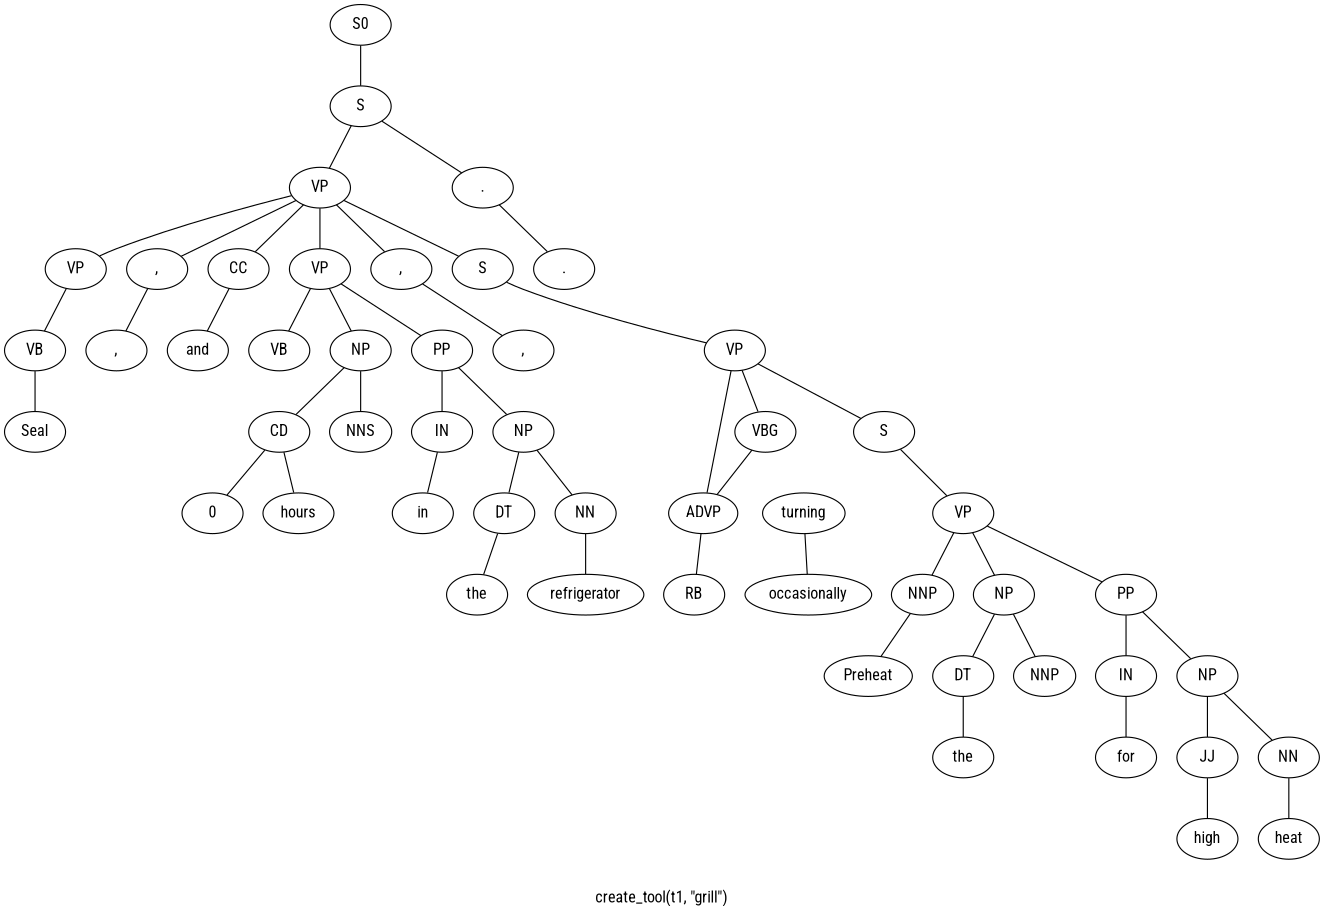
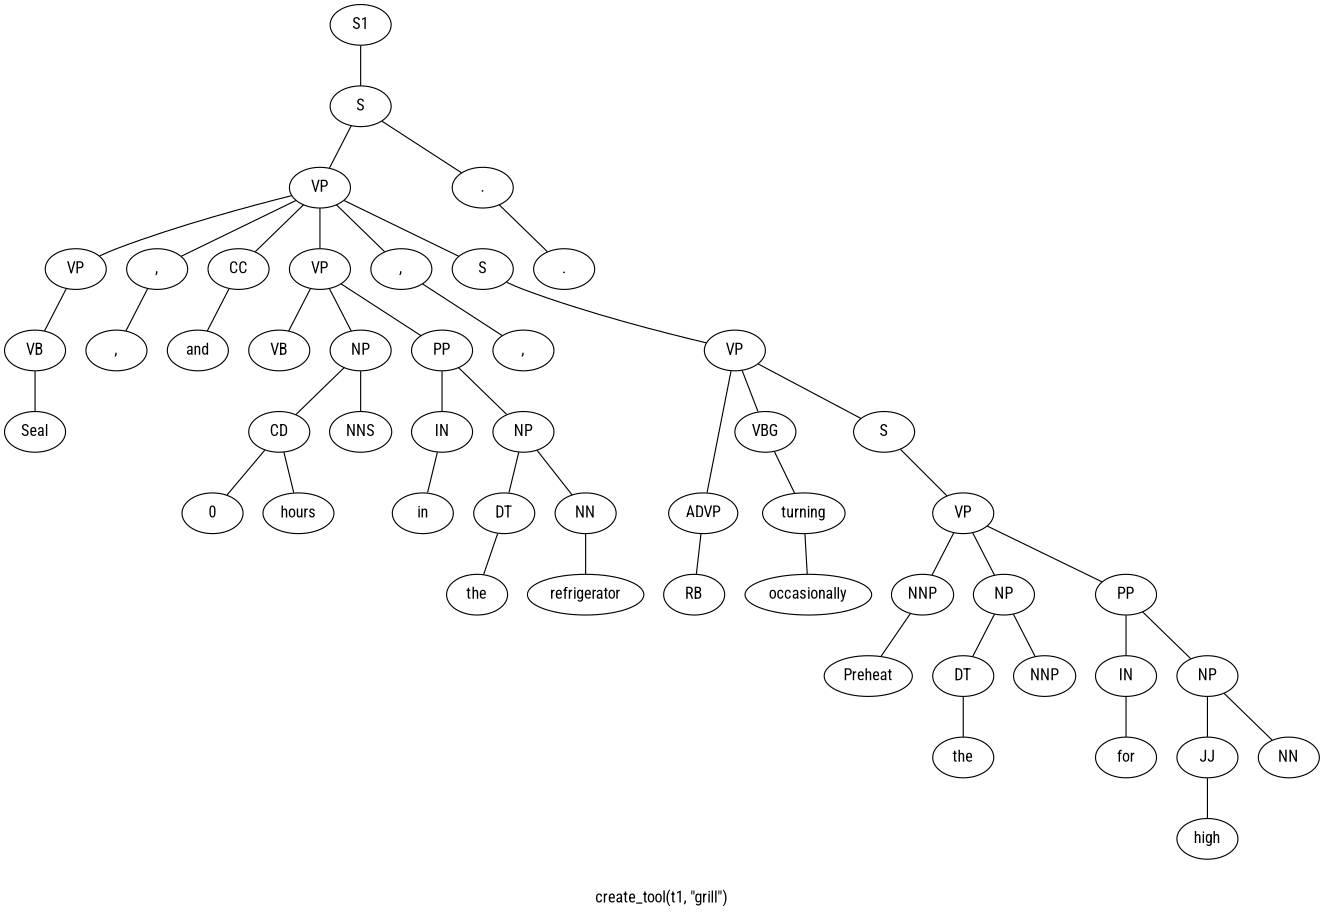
(361, 25) -> (361, 25)
(734, 472) -> (785, 472)
(1289, 839) -> none
